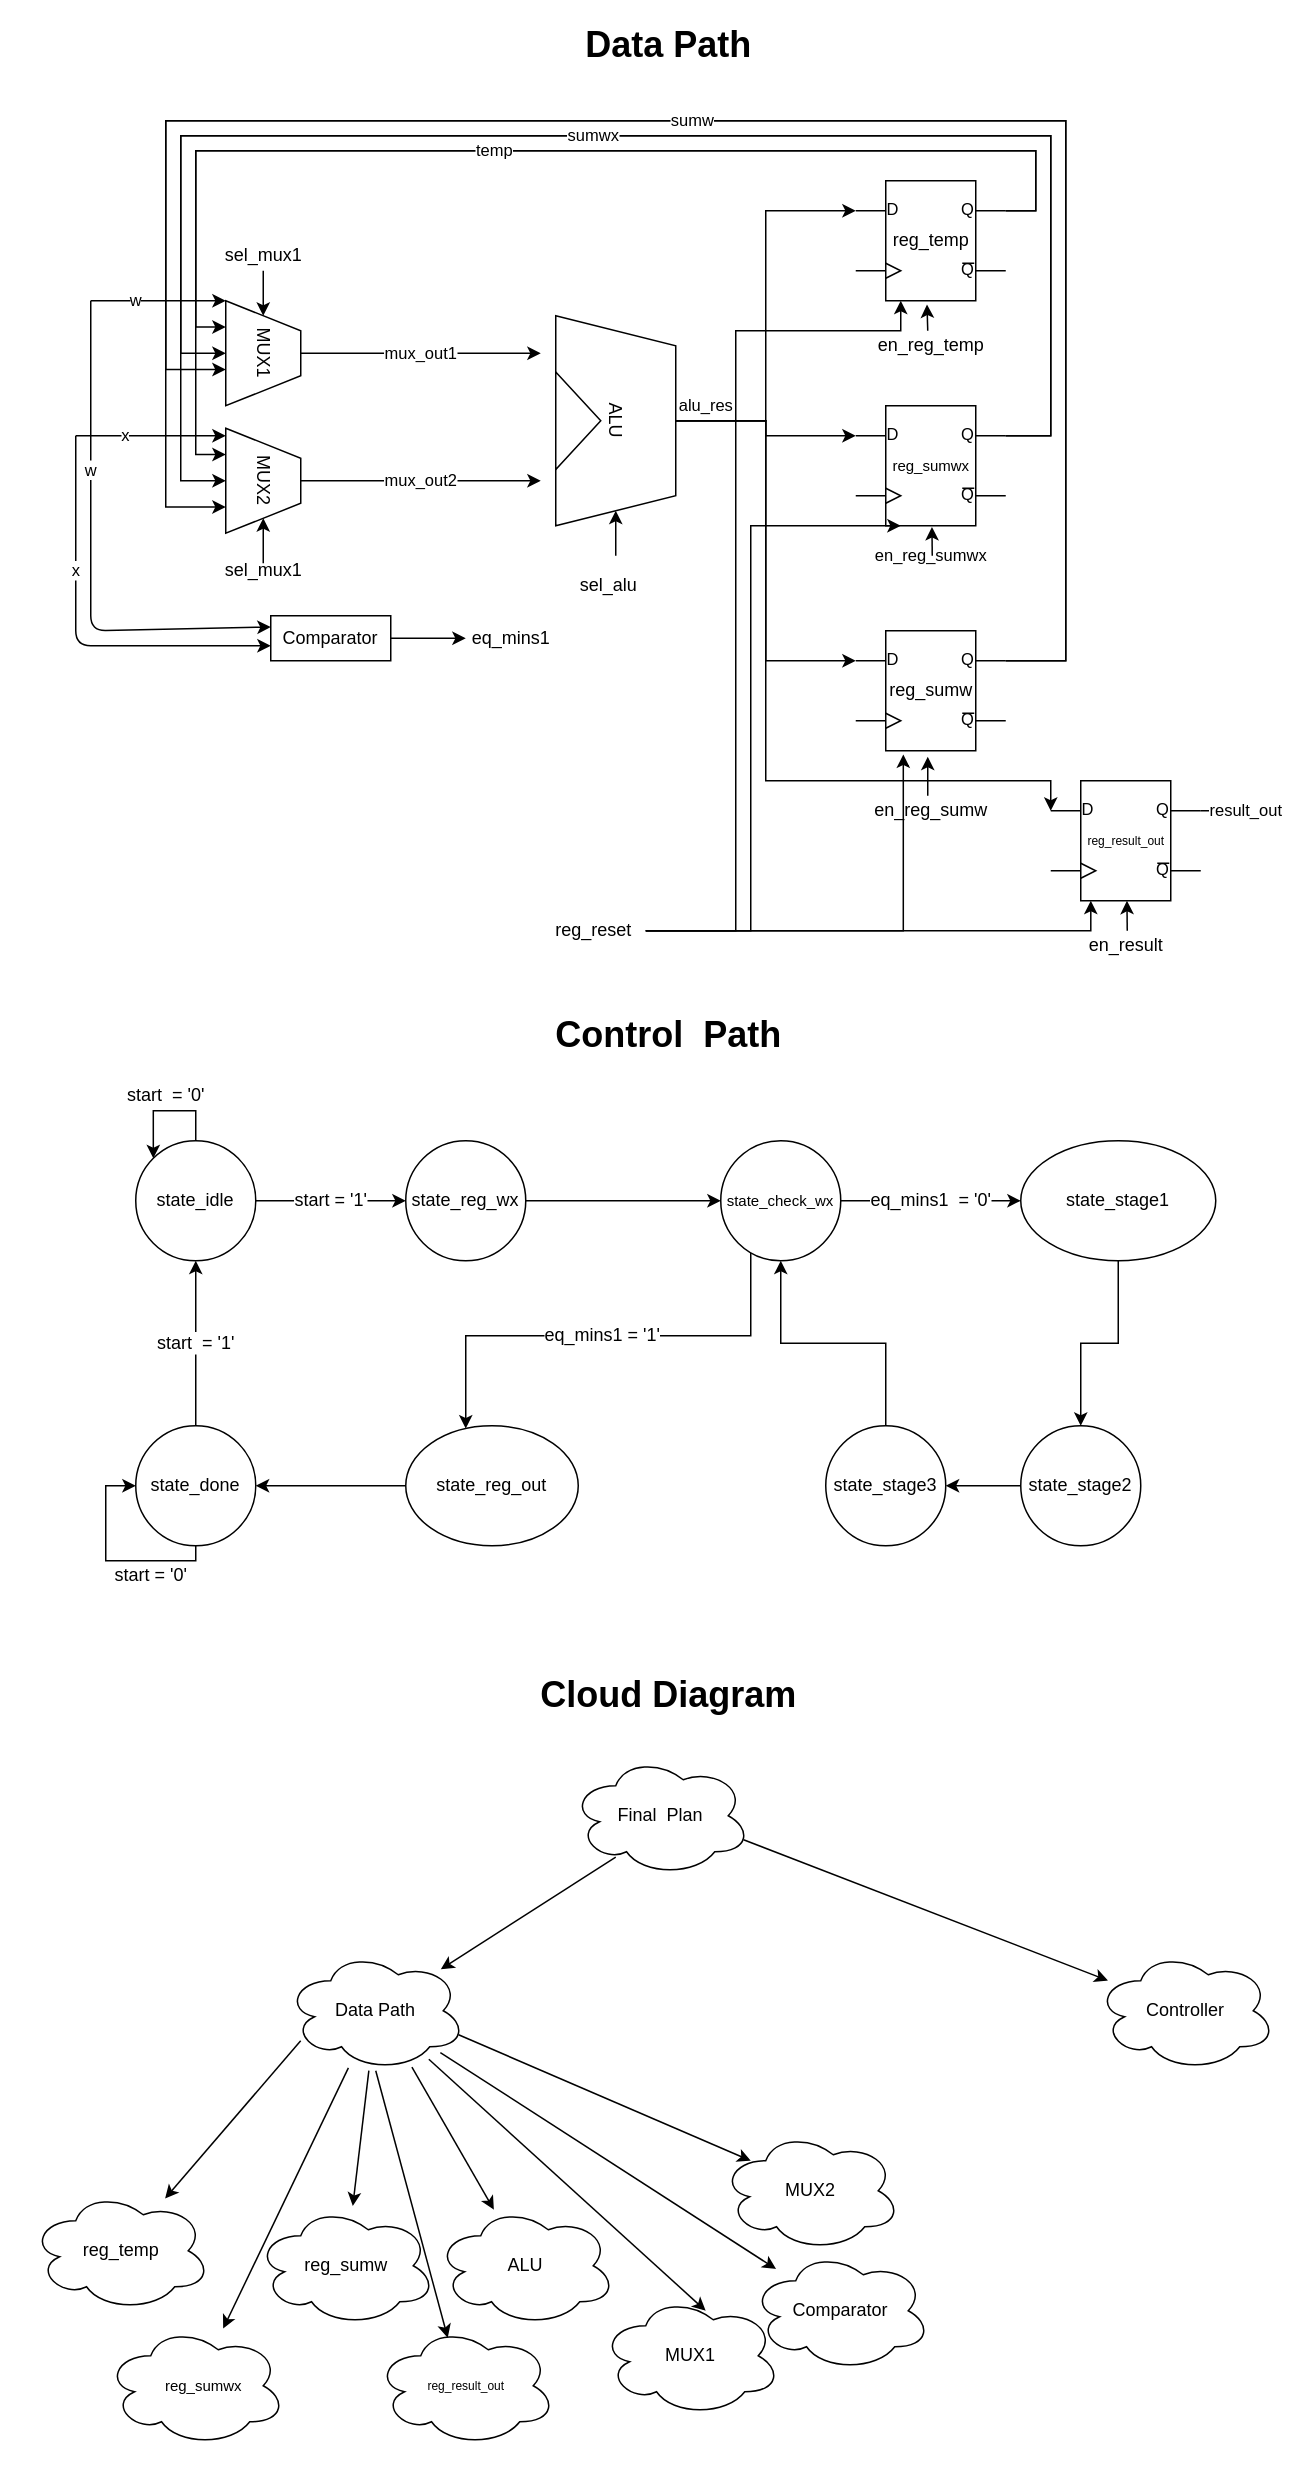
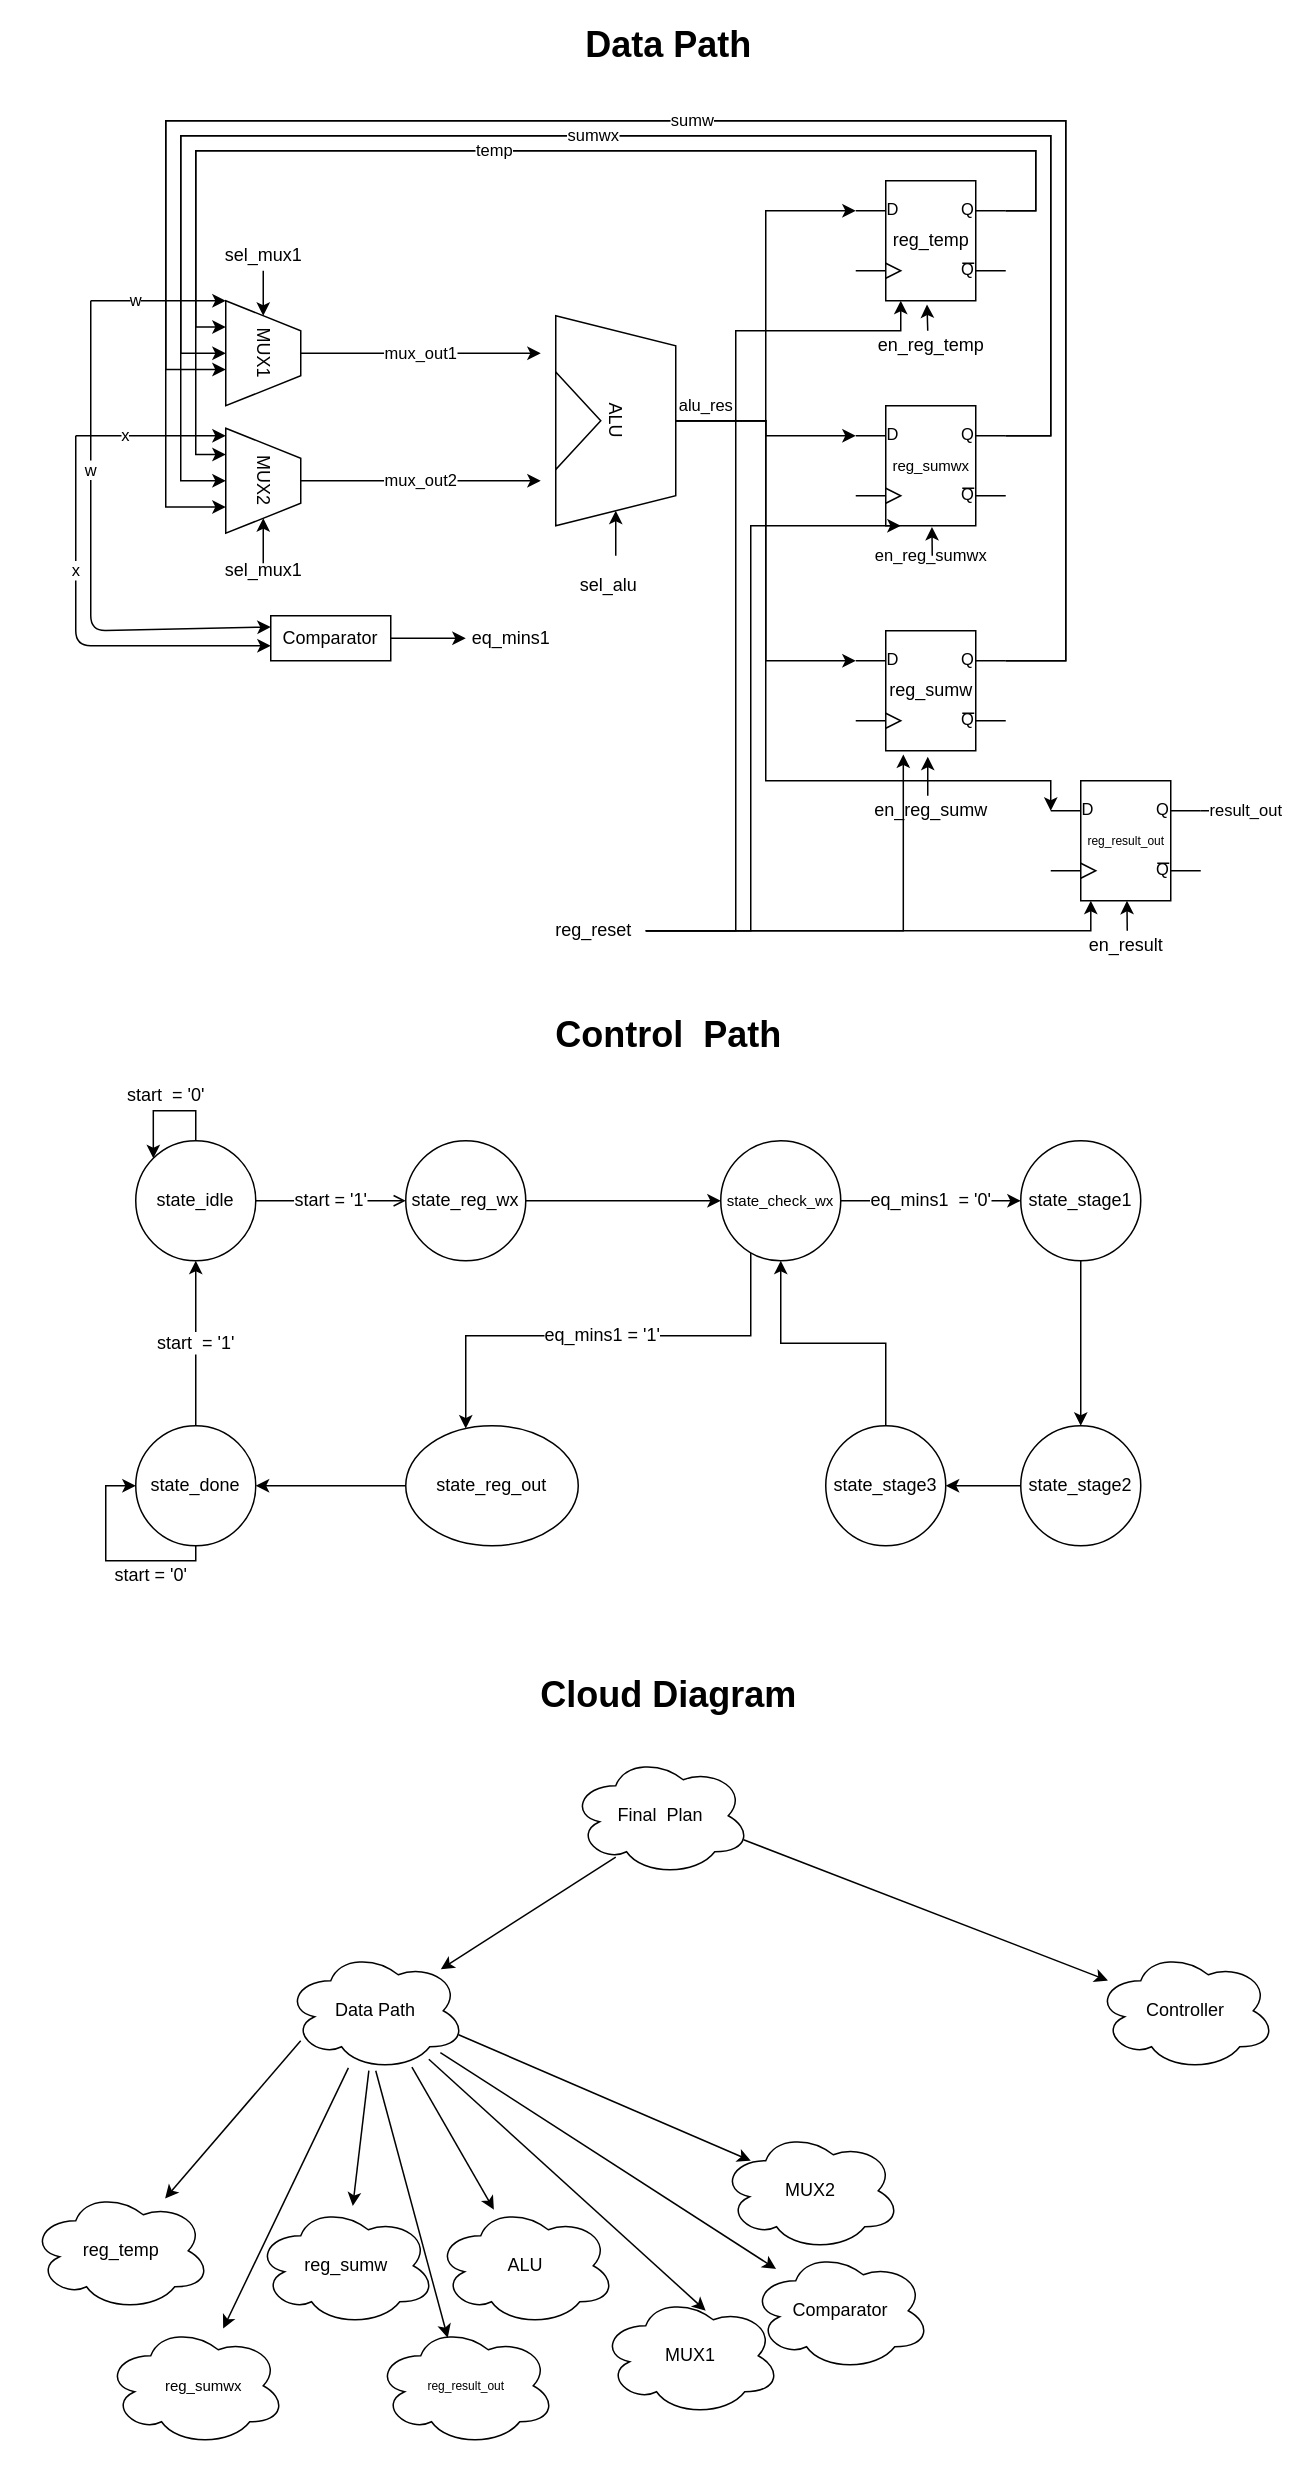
(394, 1201) -> (396, 1201)
(1118, 1201) -> (1081, 1201)
